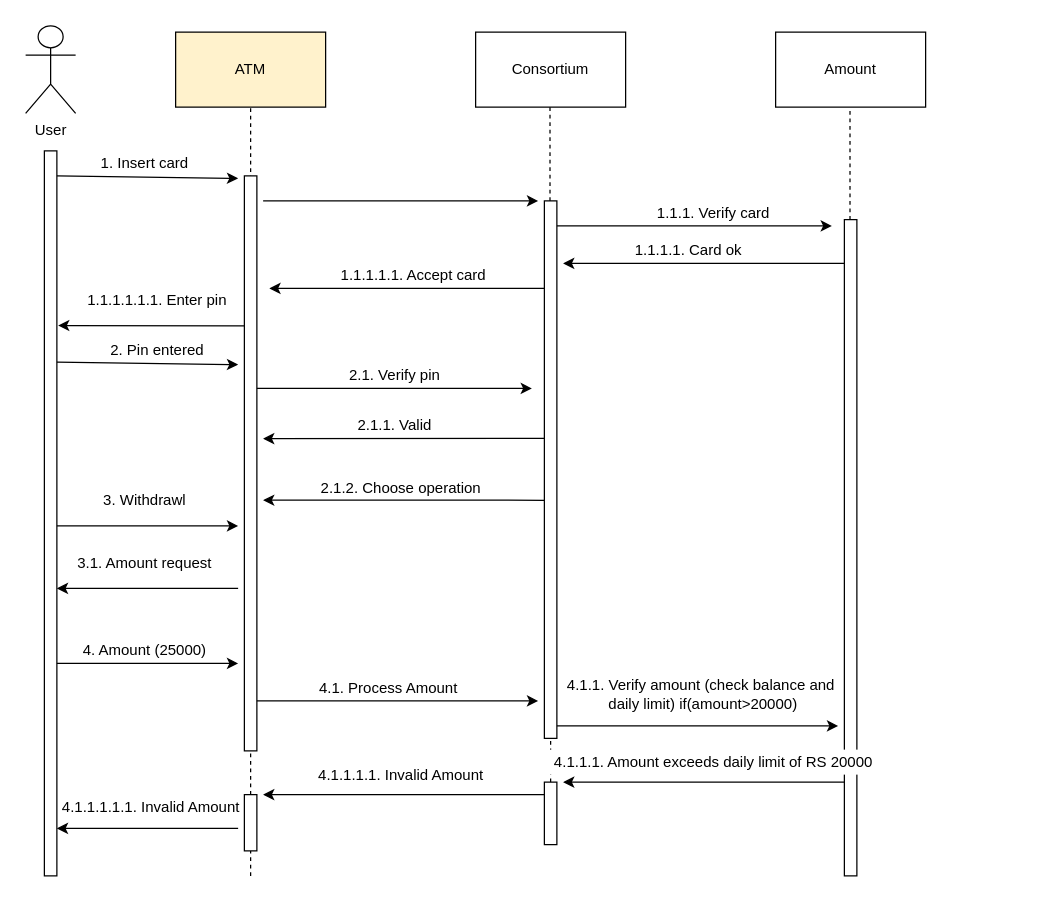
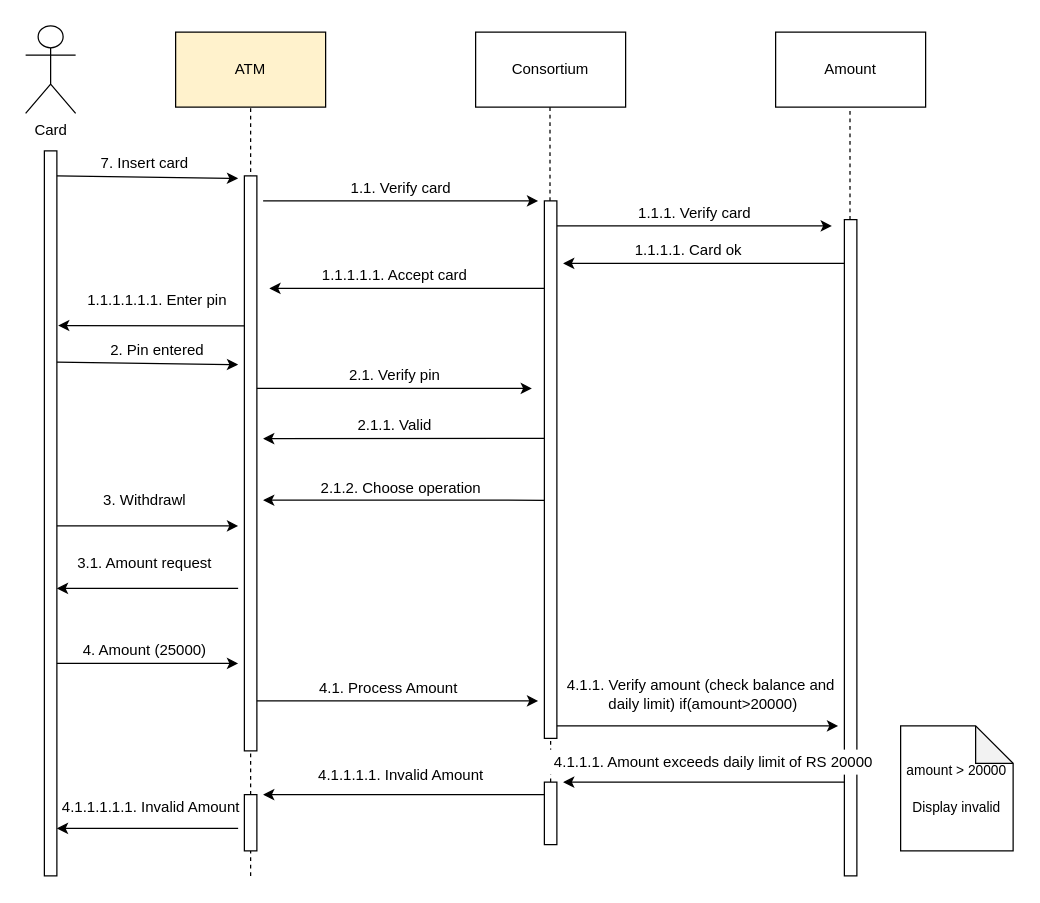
(51, 131) -> (51, 131)
(145, 163) -> (145, 163)
none -> (401, 188)
(713, 213) -> (694, 213)
(413, 276) -> (394, 276)
none -> (957, 788)
